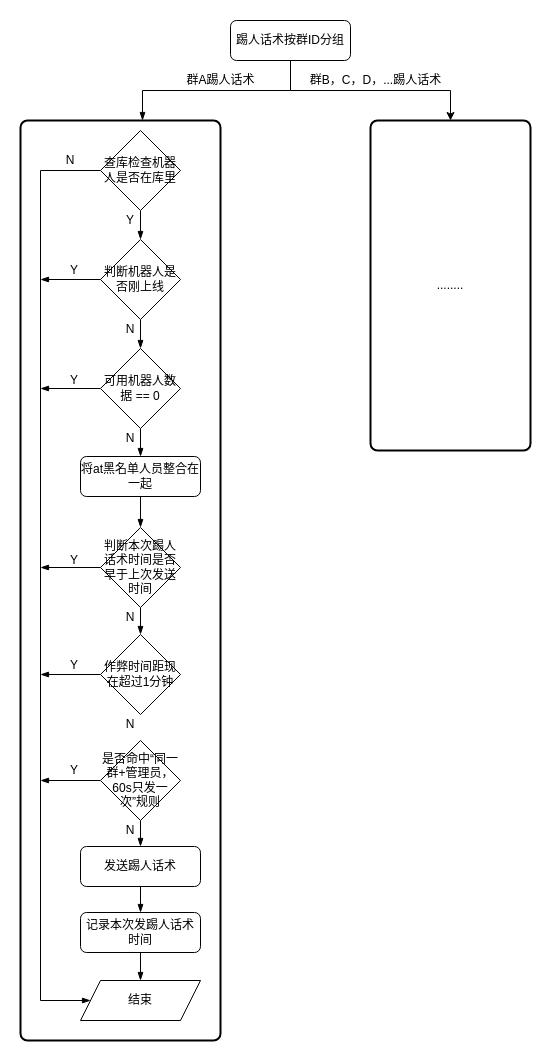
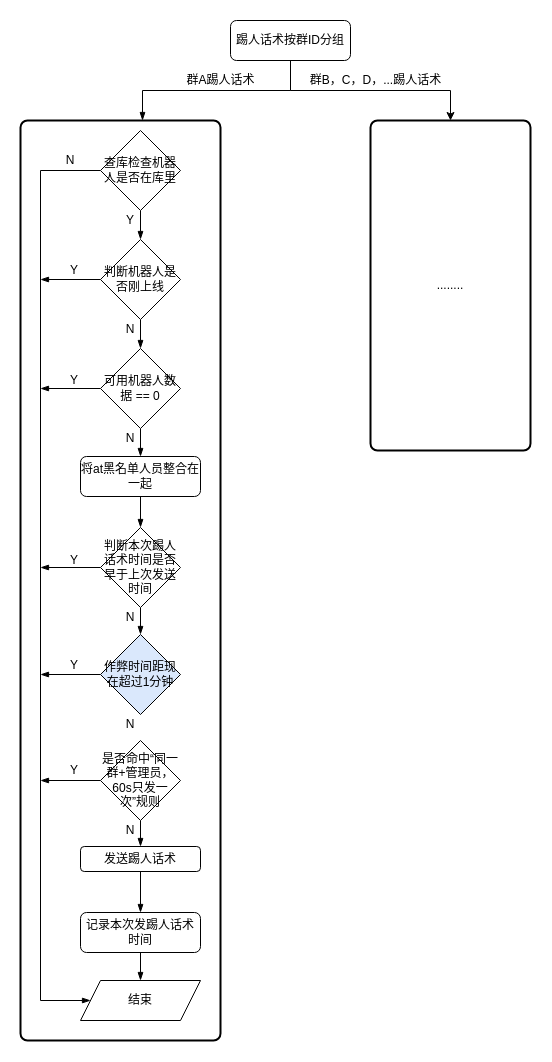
(141, 675) -> (141, 675)
(141, 867) -> (141, 859)
